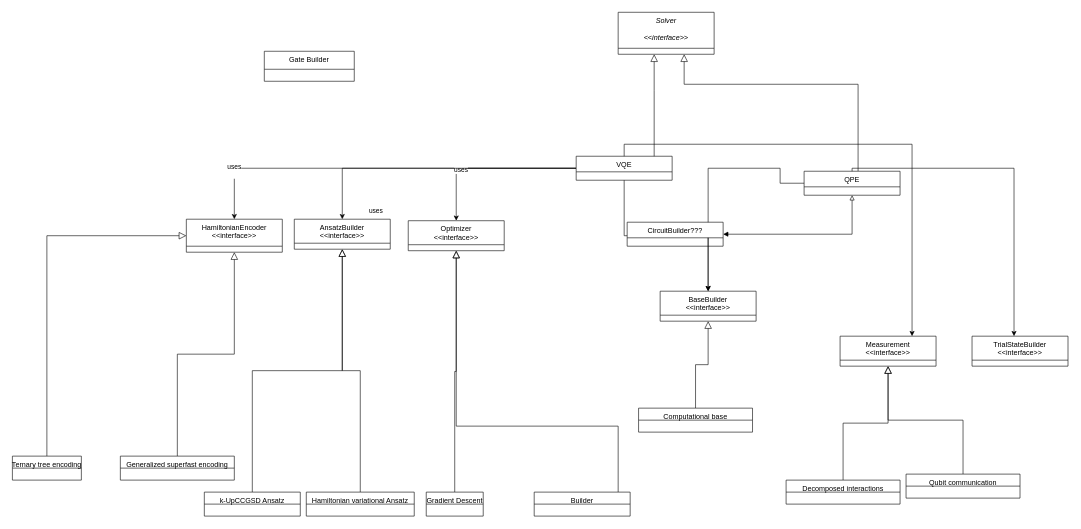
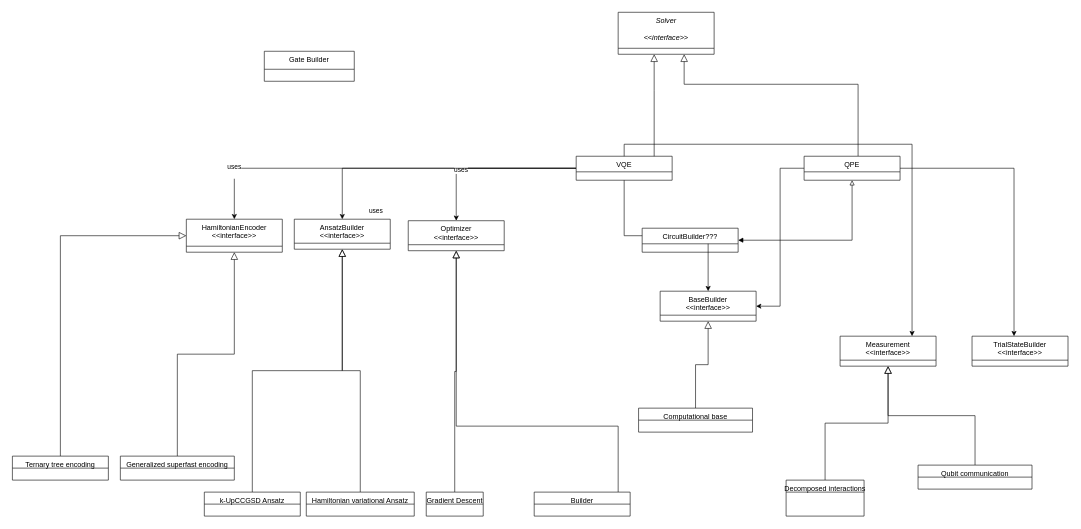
(852, 183) -> (852, 168)
(675, 234) -> (690, 240)
(47, 468) -> (60, 468)
(963, 486) -> (975, 477)
(843, 492) -> (825, 498)
